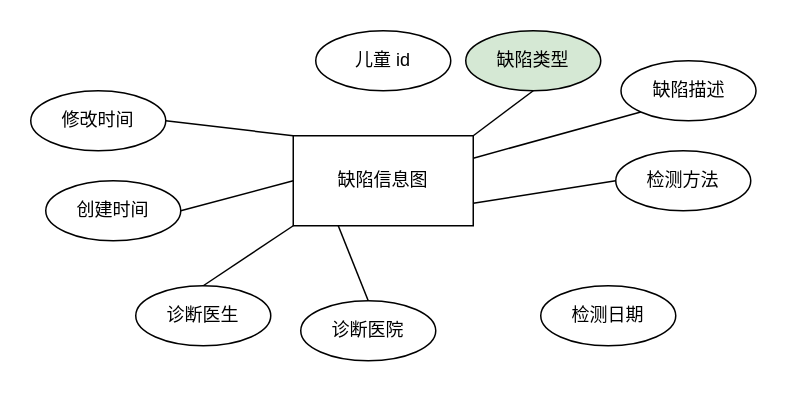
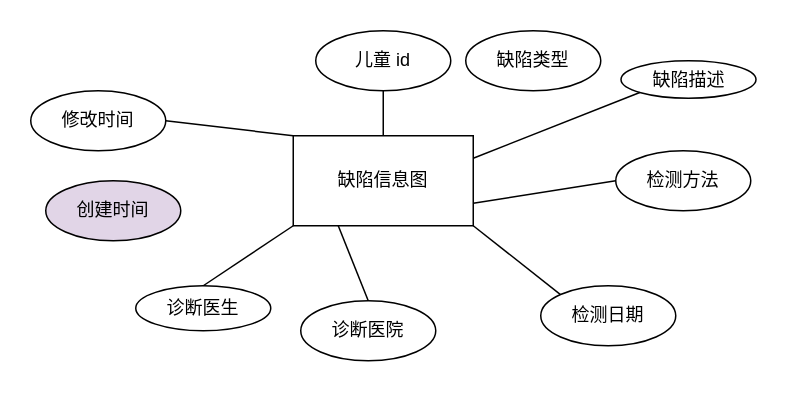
(533, 61) -> (533, 61)
(689, 91) -> (689, 80)
none -> (383, 114)
(503, 114) -> none
(237, 196) -> none
(113, 211) -> (113, 211)
none -> (516, 260)
(203, 316) -> (203, 308)
